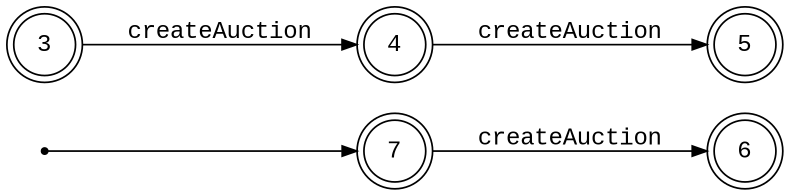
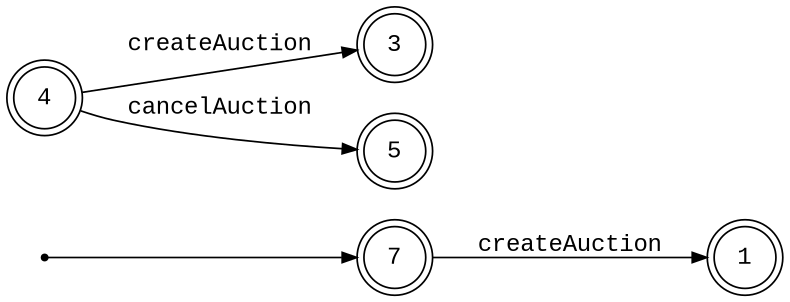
(570, 32) -> (220, 107)
(212, 45) -> (212, 72)
(745, 151) -> (745, 258)
